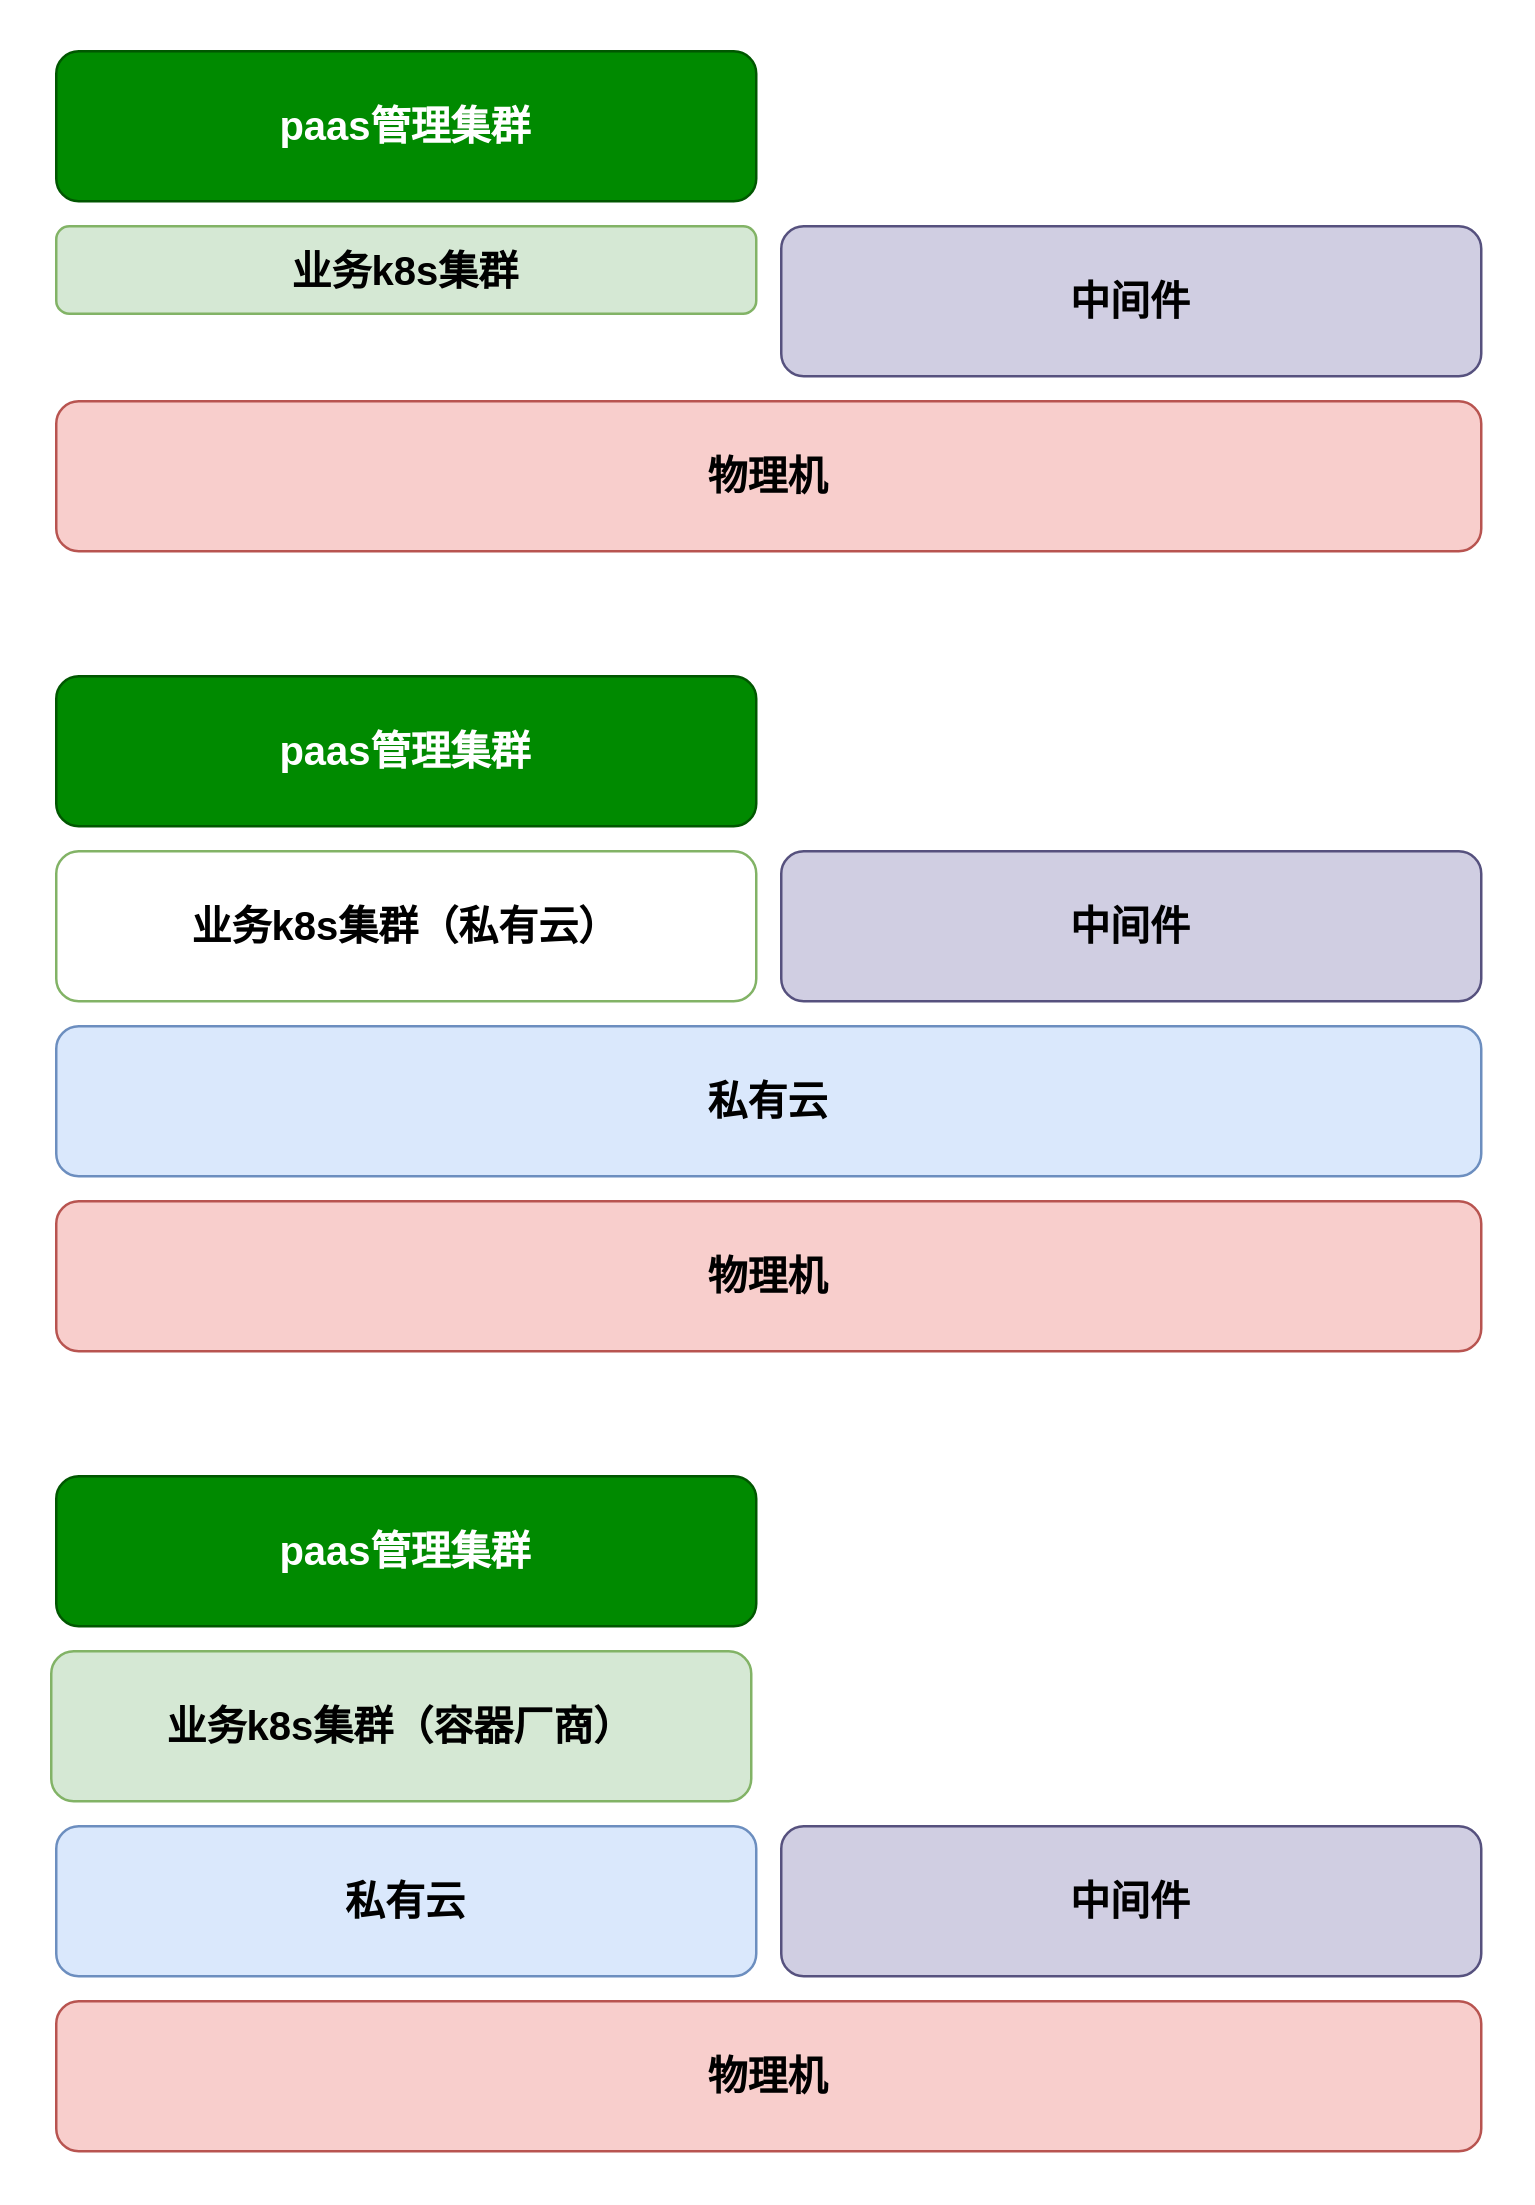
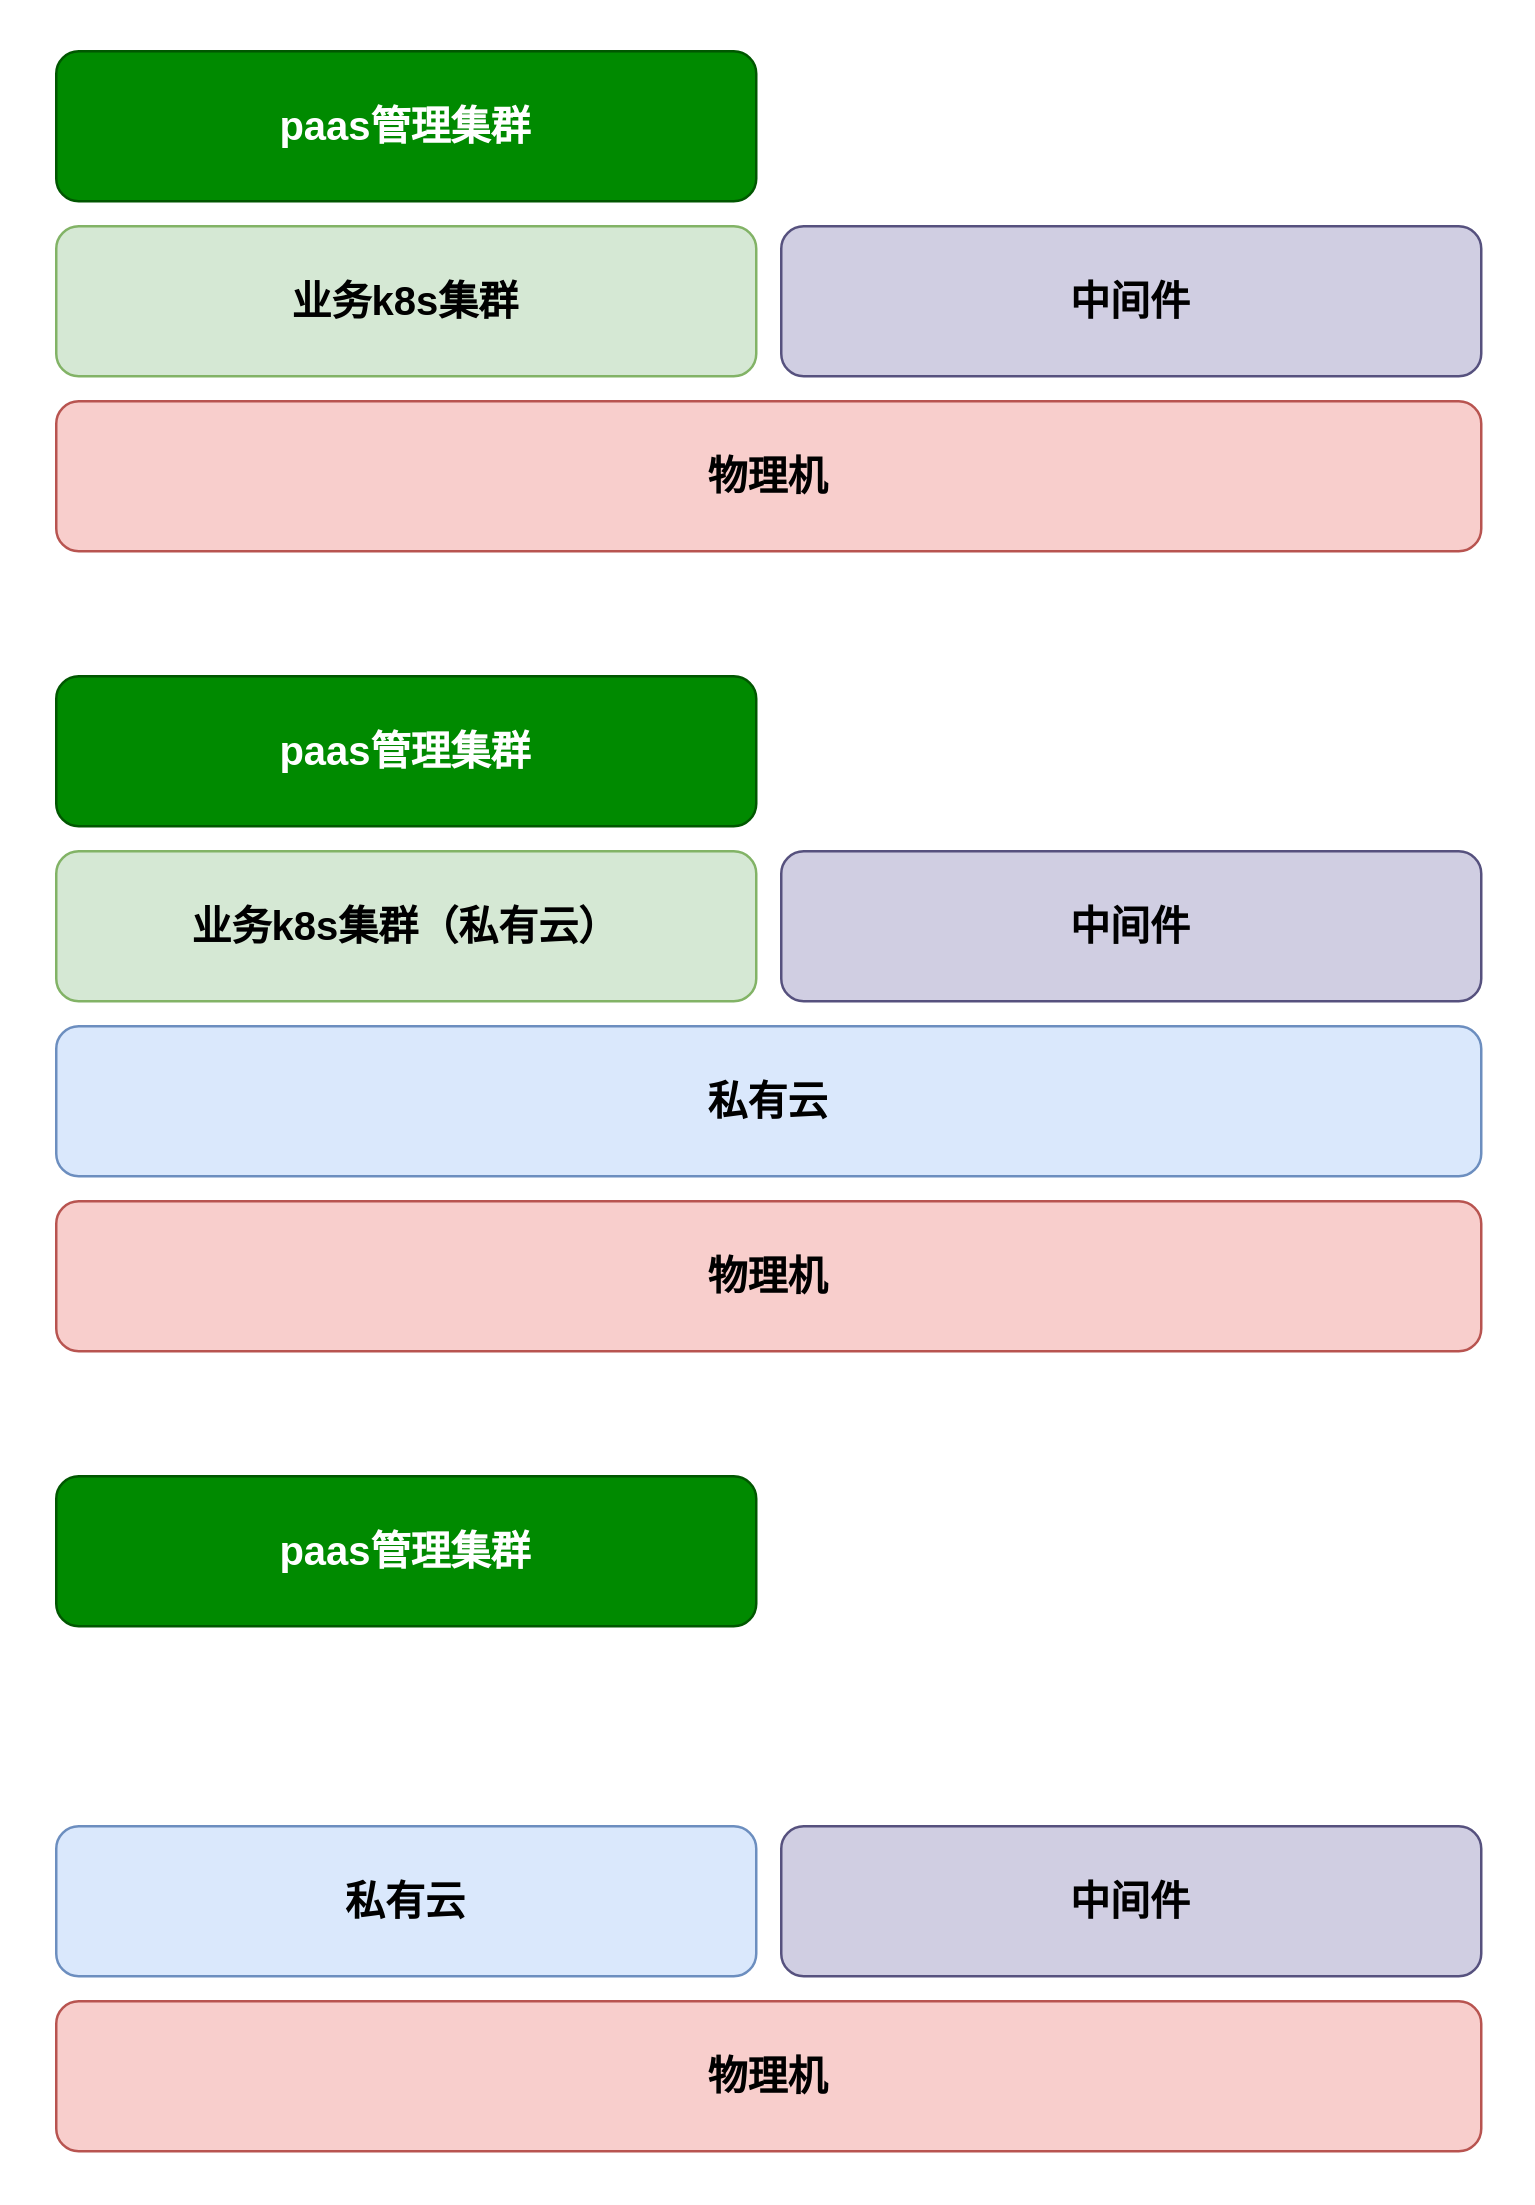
(406, 270) -> (406, 301)
(406, 926) -> (406, 926)
(401, 1726) -> none
